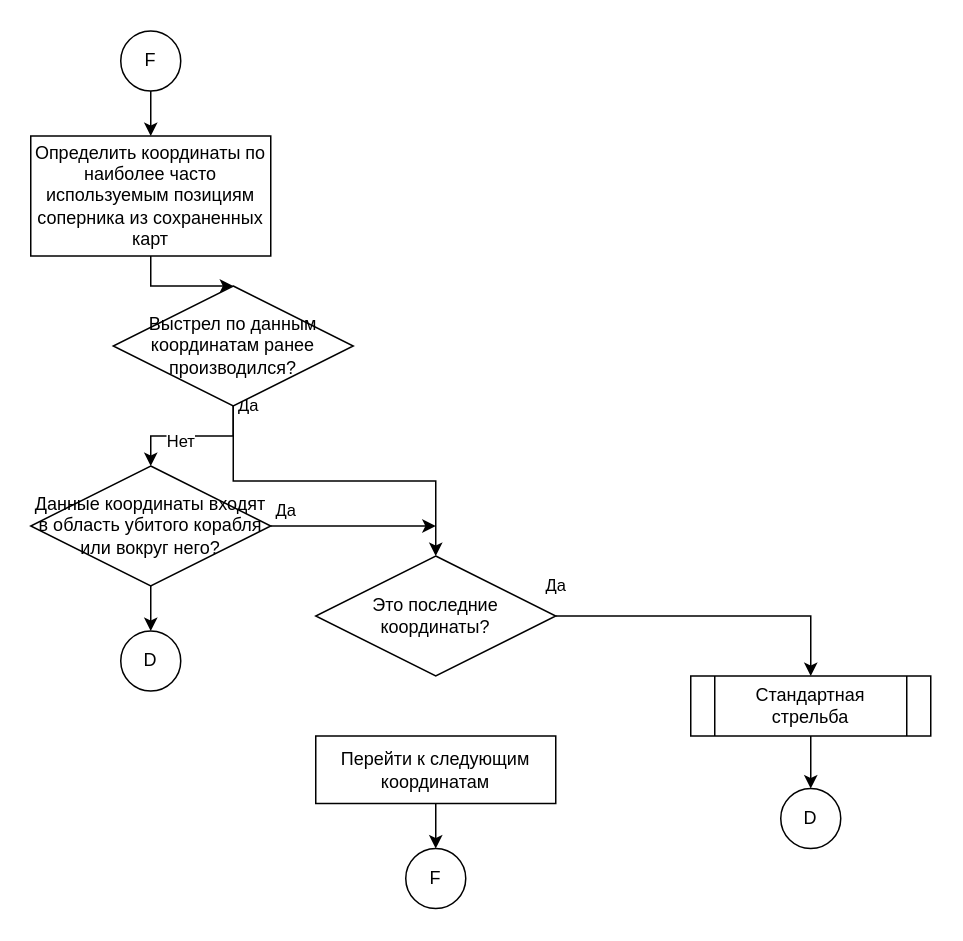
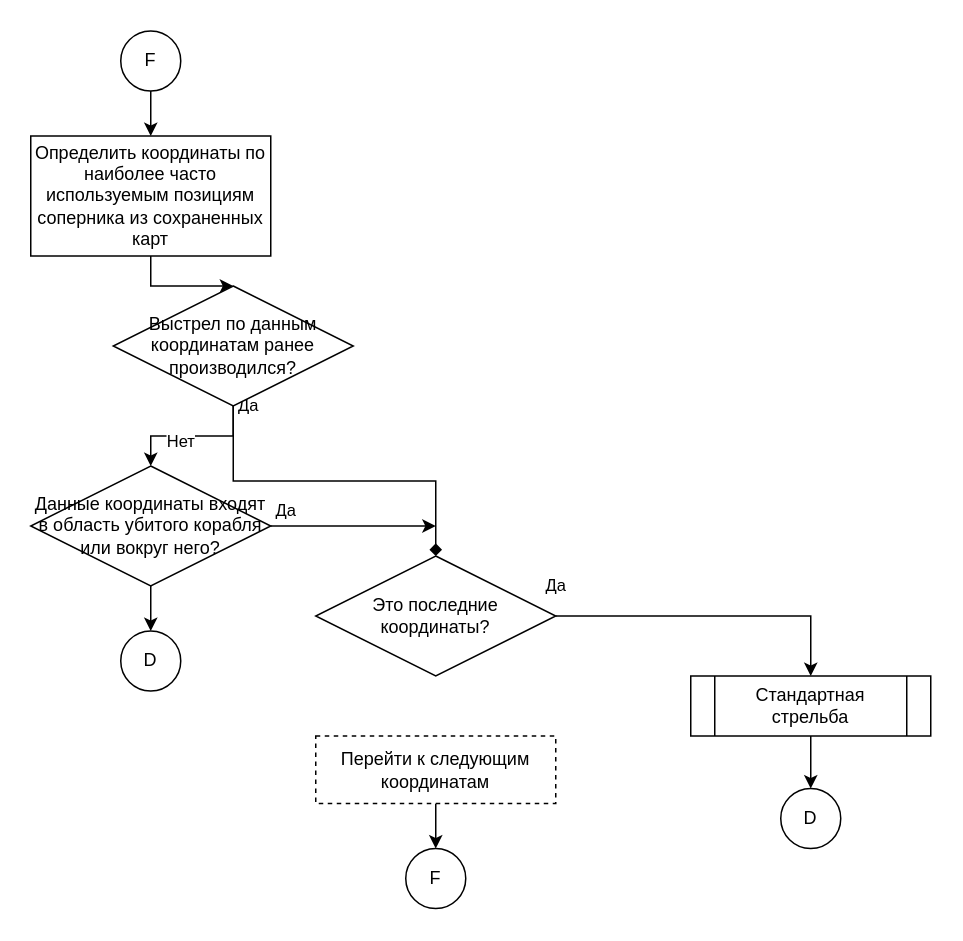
(436, 544) -> (436, 543)
(436, 770) -> (436, 770)
